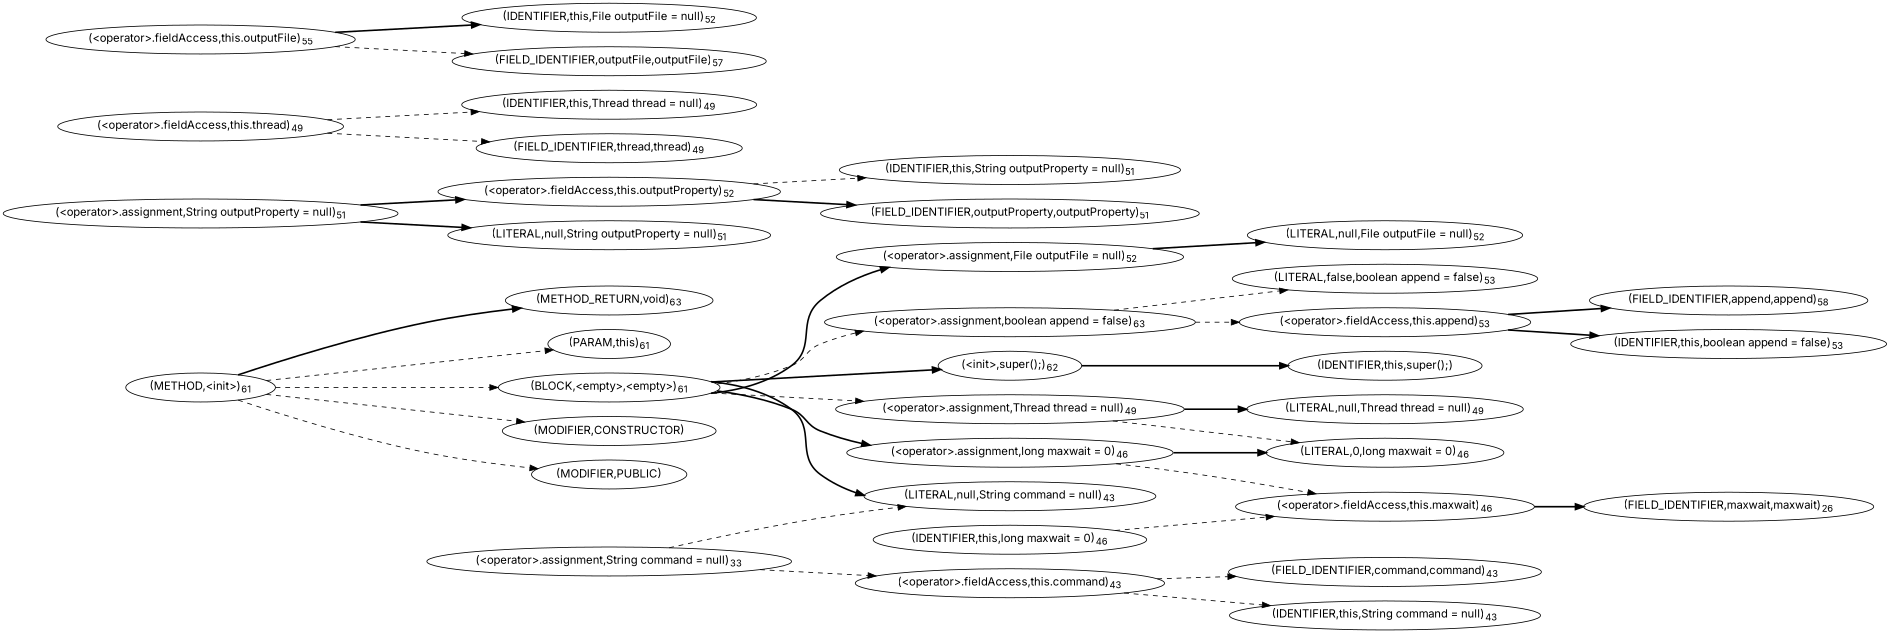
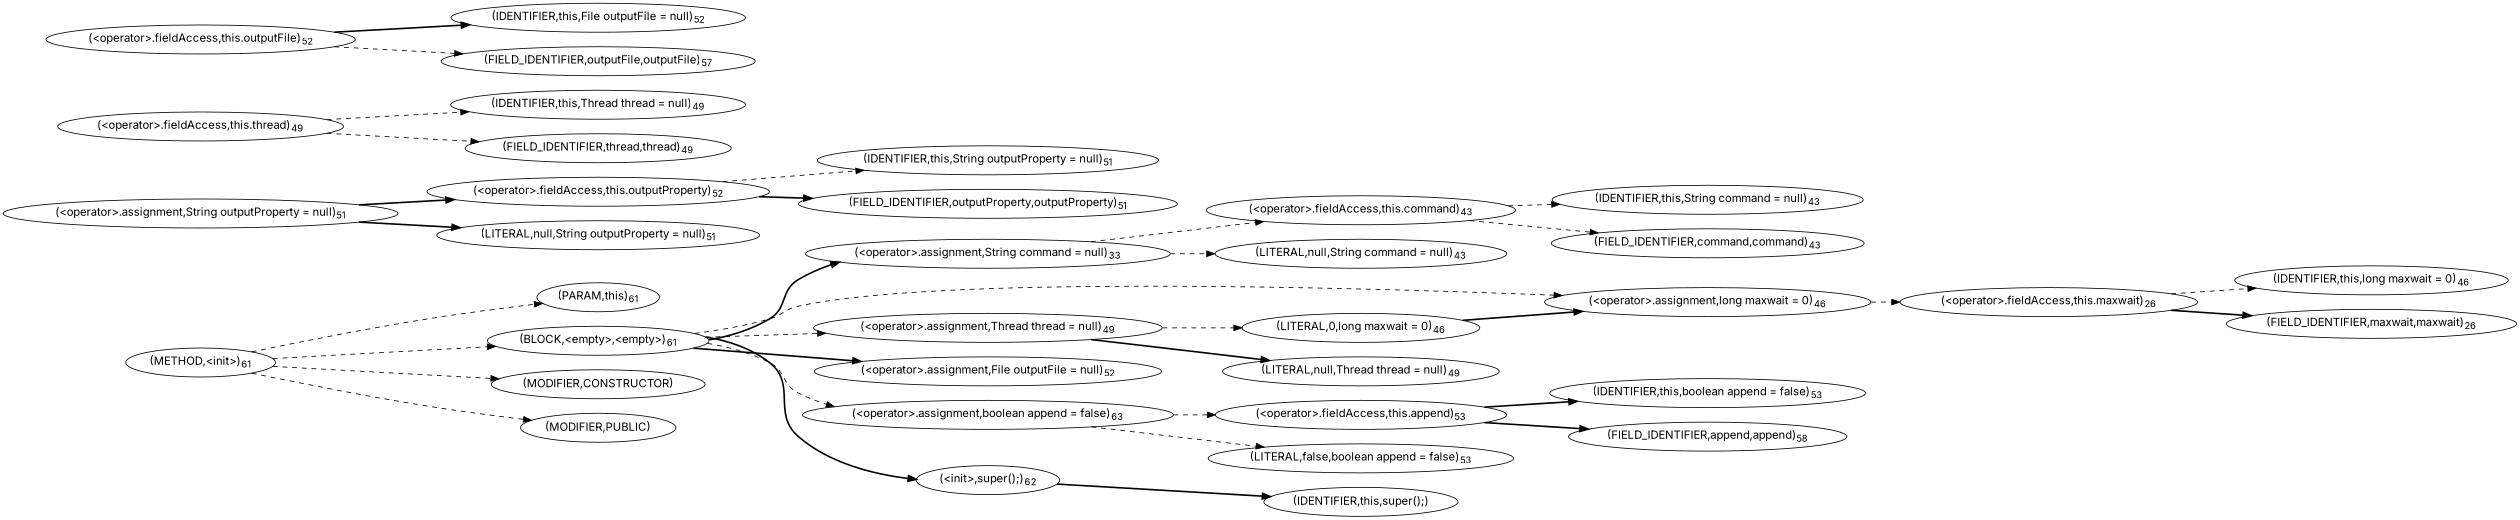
(307, 38) -> (307, 38)
(1385, 235) -> none
(609, 300) -> none
(808, 422) -> (1122, 286)
(803, 424) -> (780, 309)
(1216, 453) -> (1518, 316)
(1487, 505) -> (2151, 301)
(1191, 524) -> (2210, 291)
